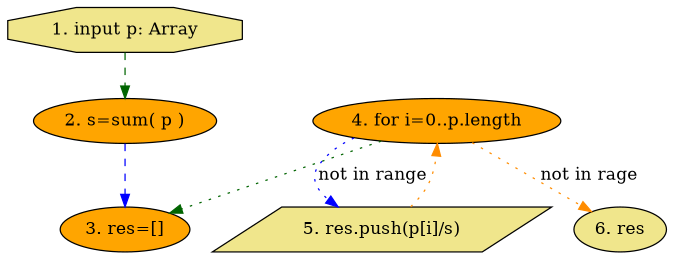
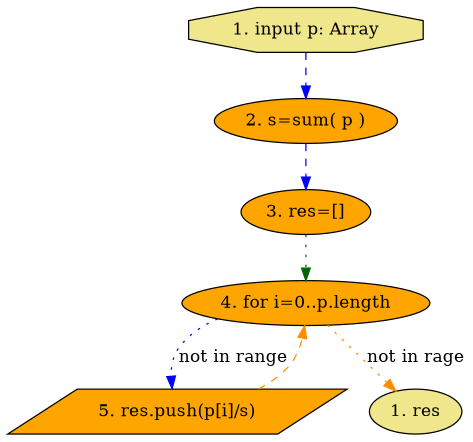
(125, 69) -> (306, 69)
(281, 175) -> (306, 251)
(428, 184) -> (287, 369)
(382, 229) -> (177, 412)
(620, 229) -> (416, 412)
